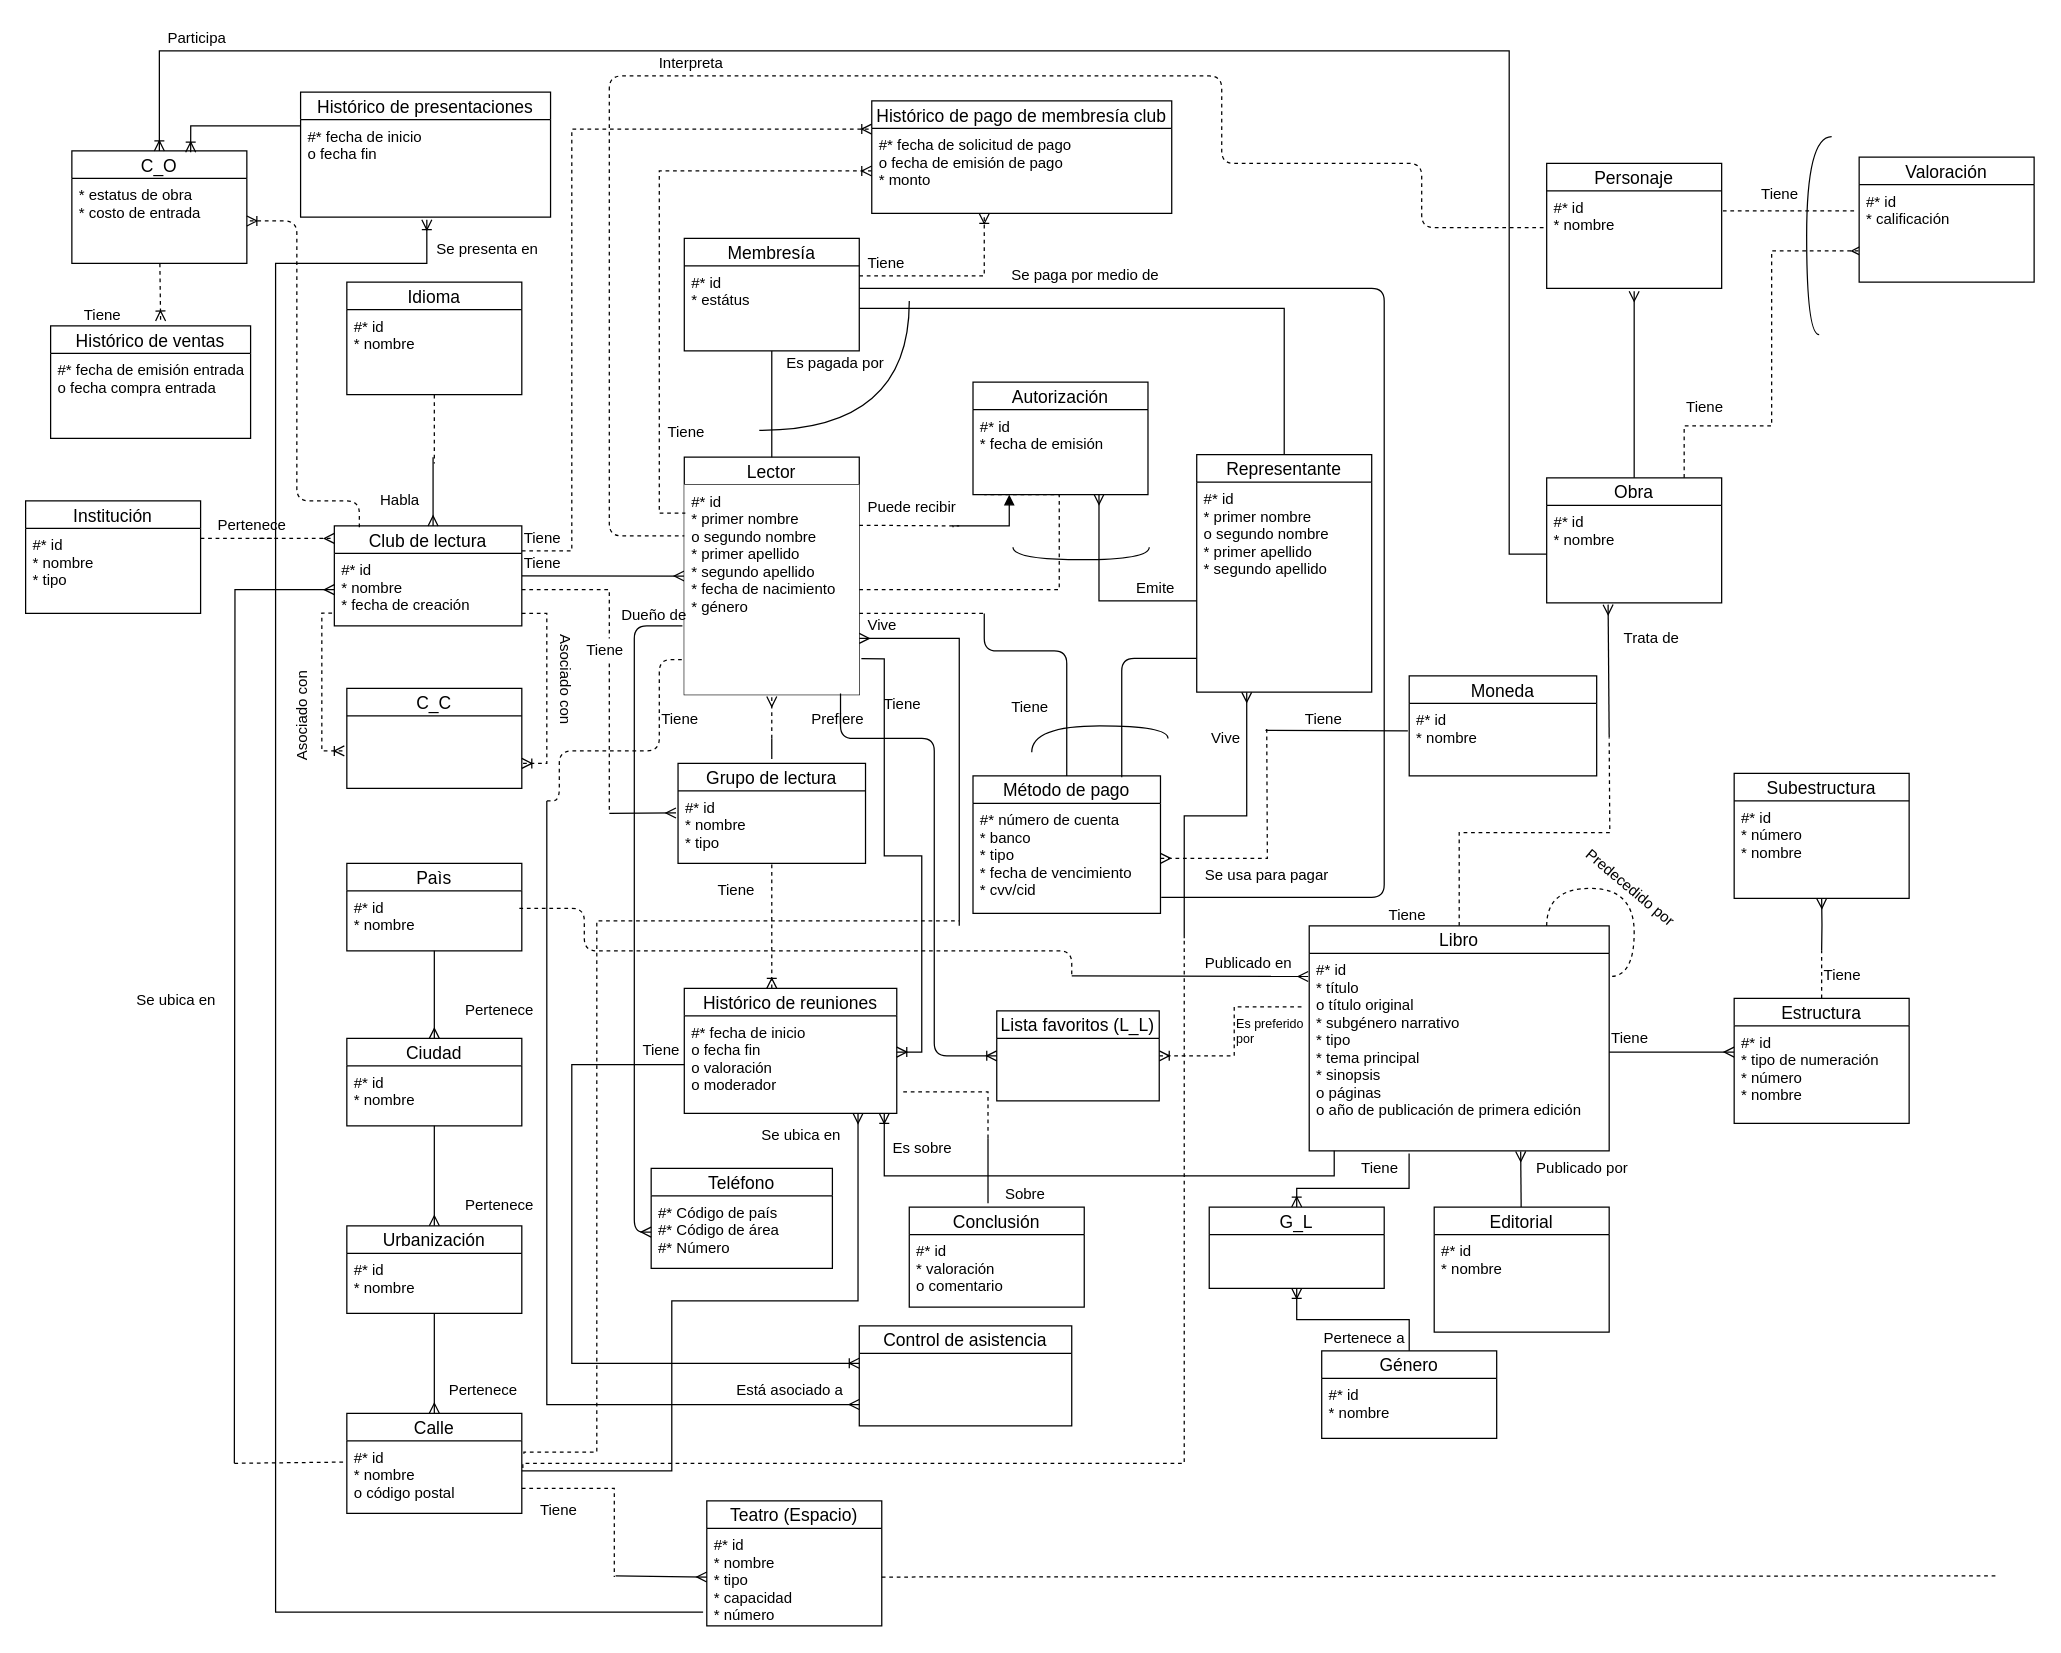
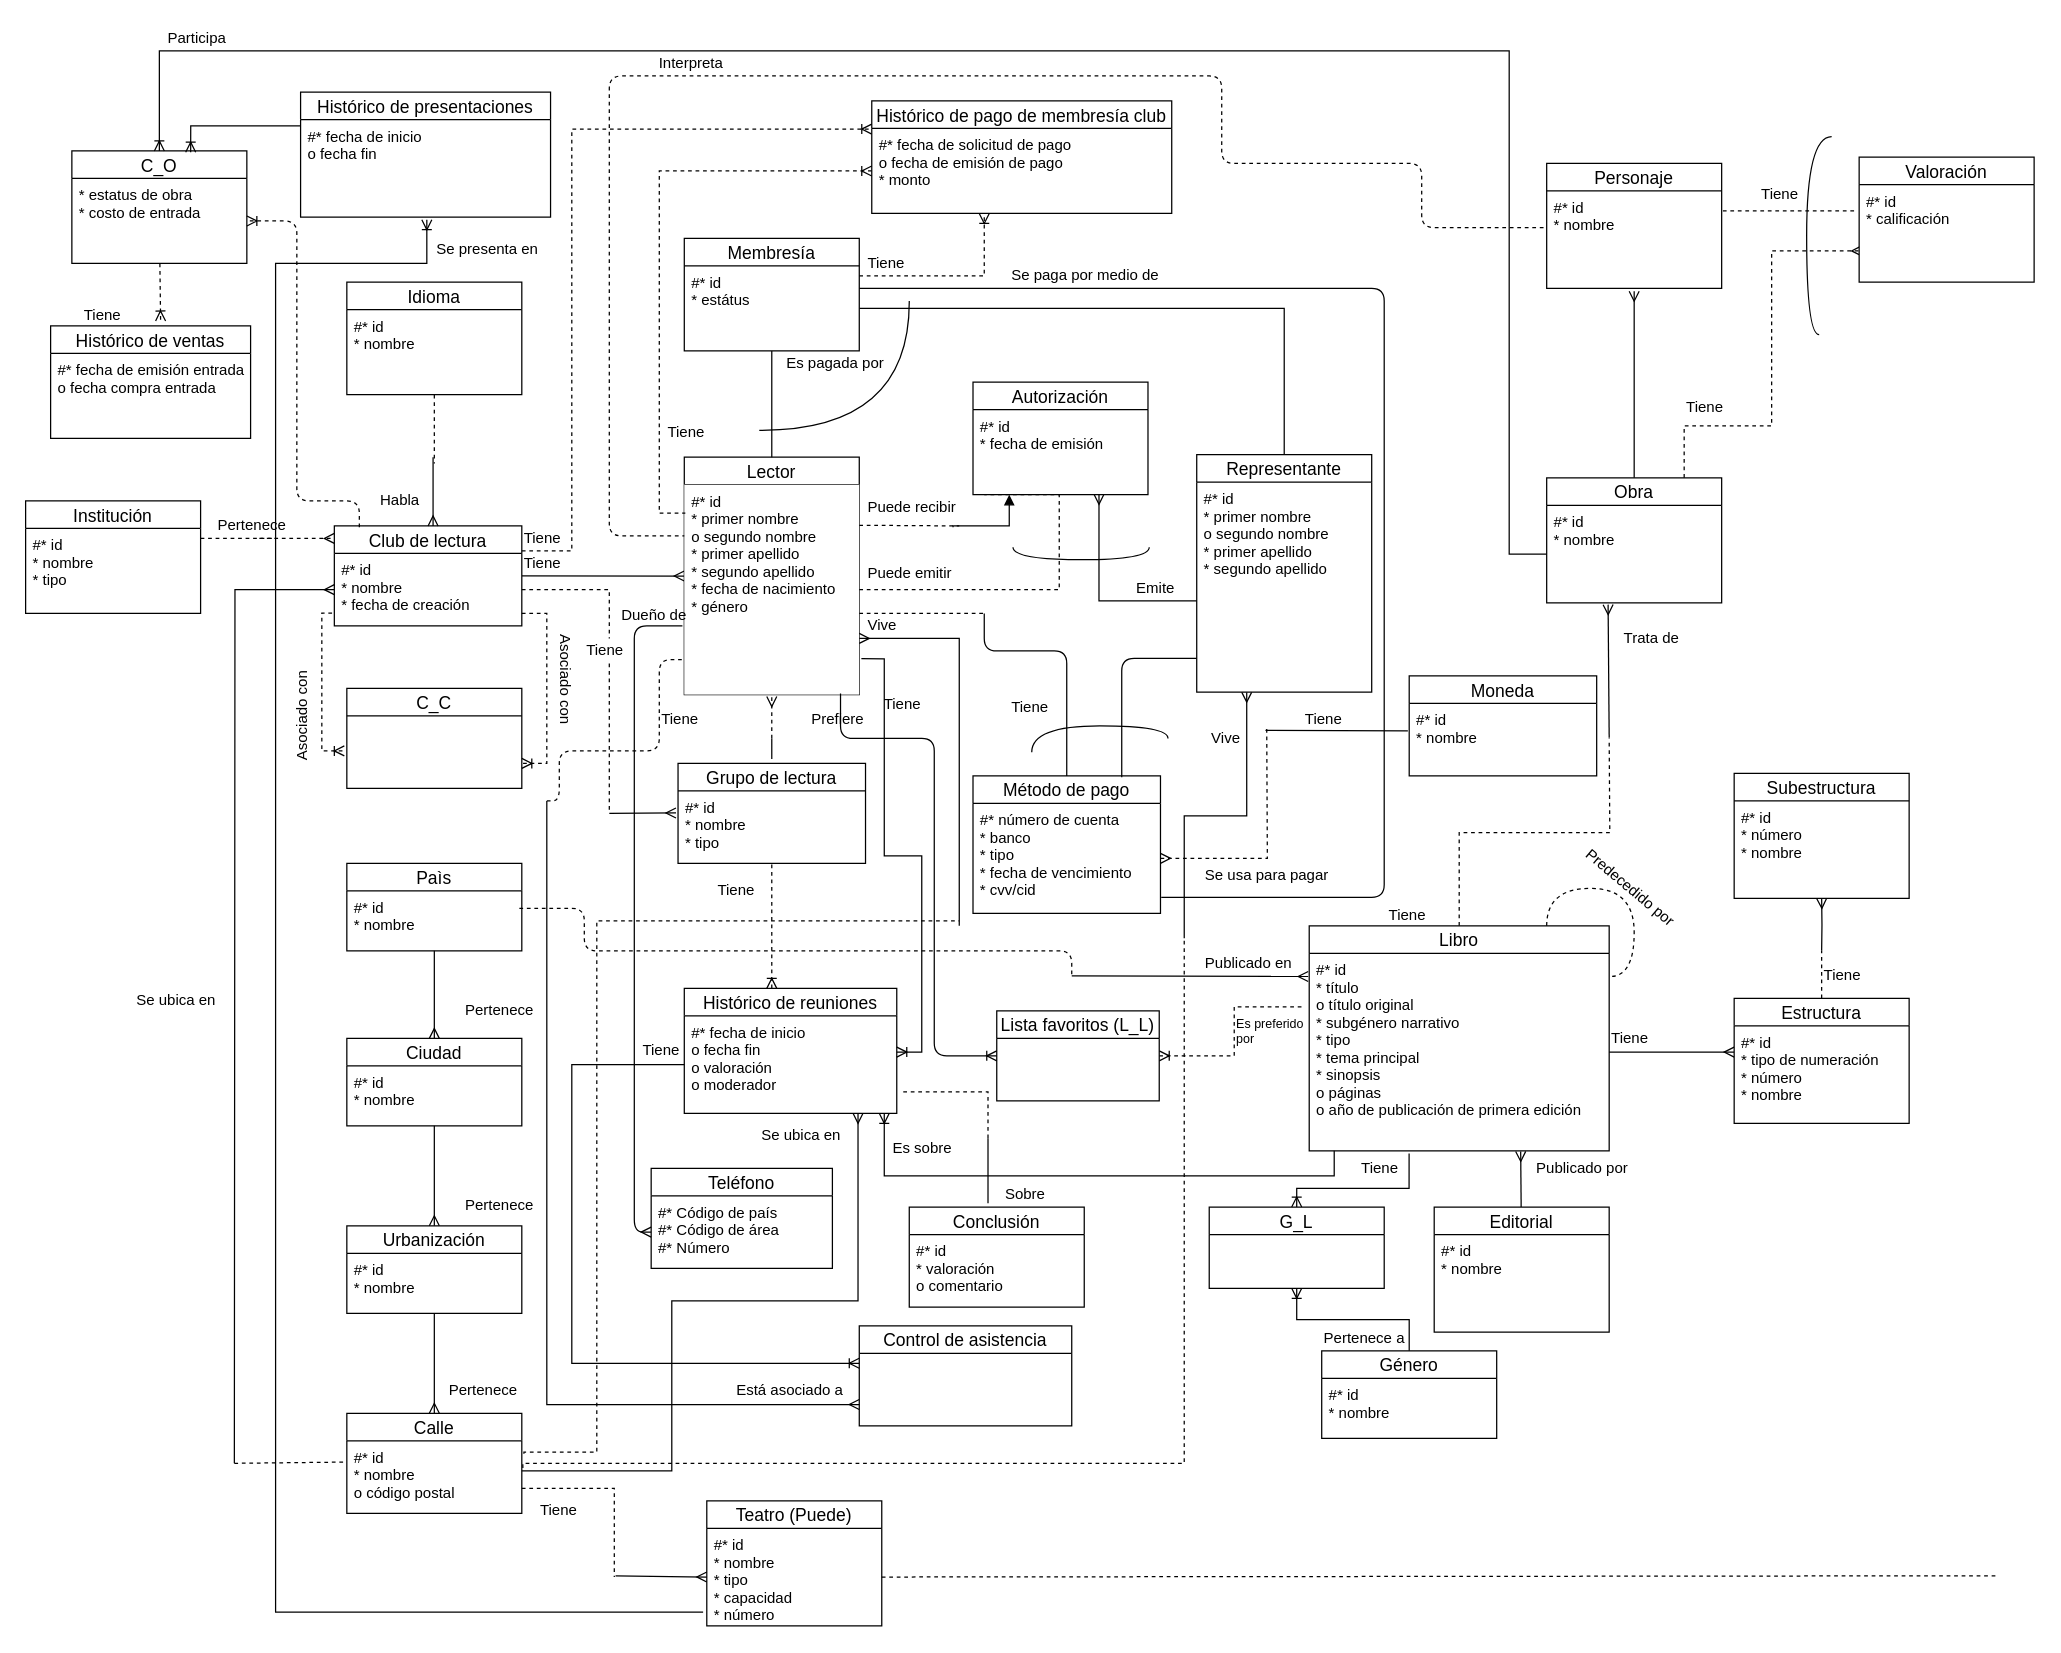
none -> (916, 573)
(794, 1515) -> (794, 1515)
